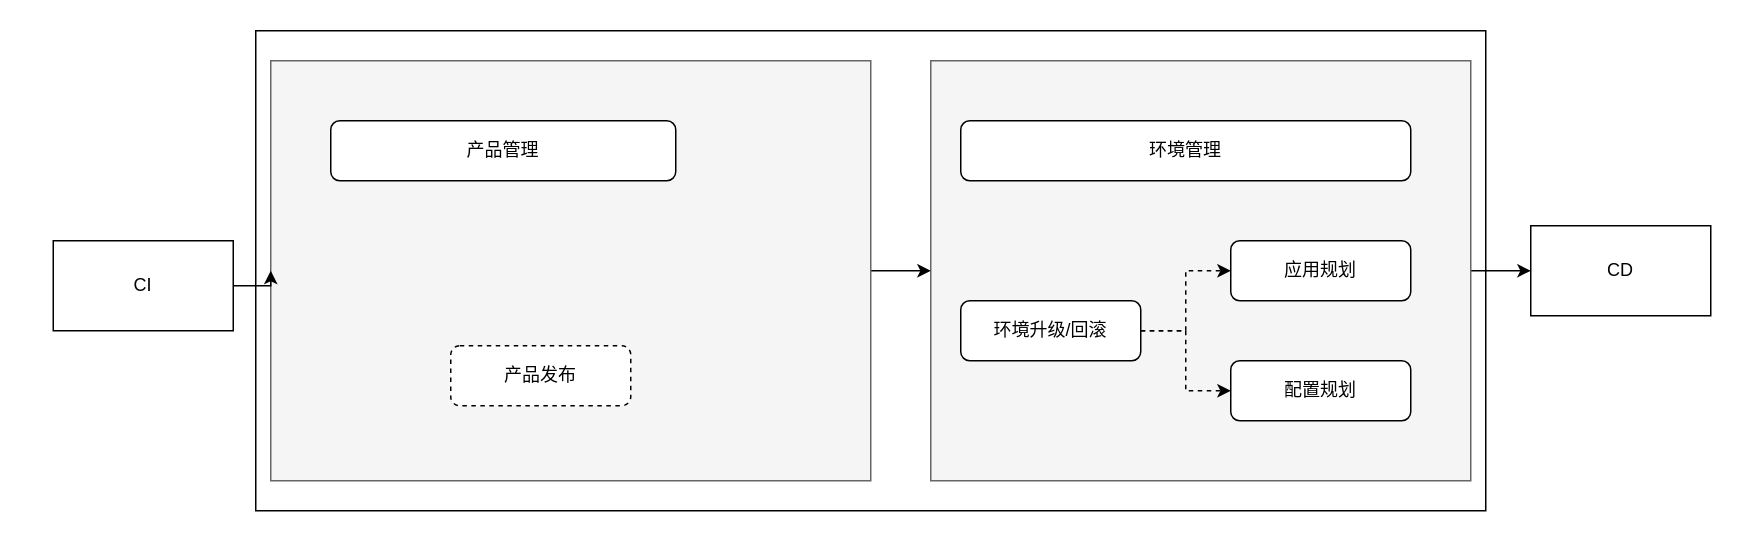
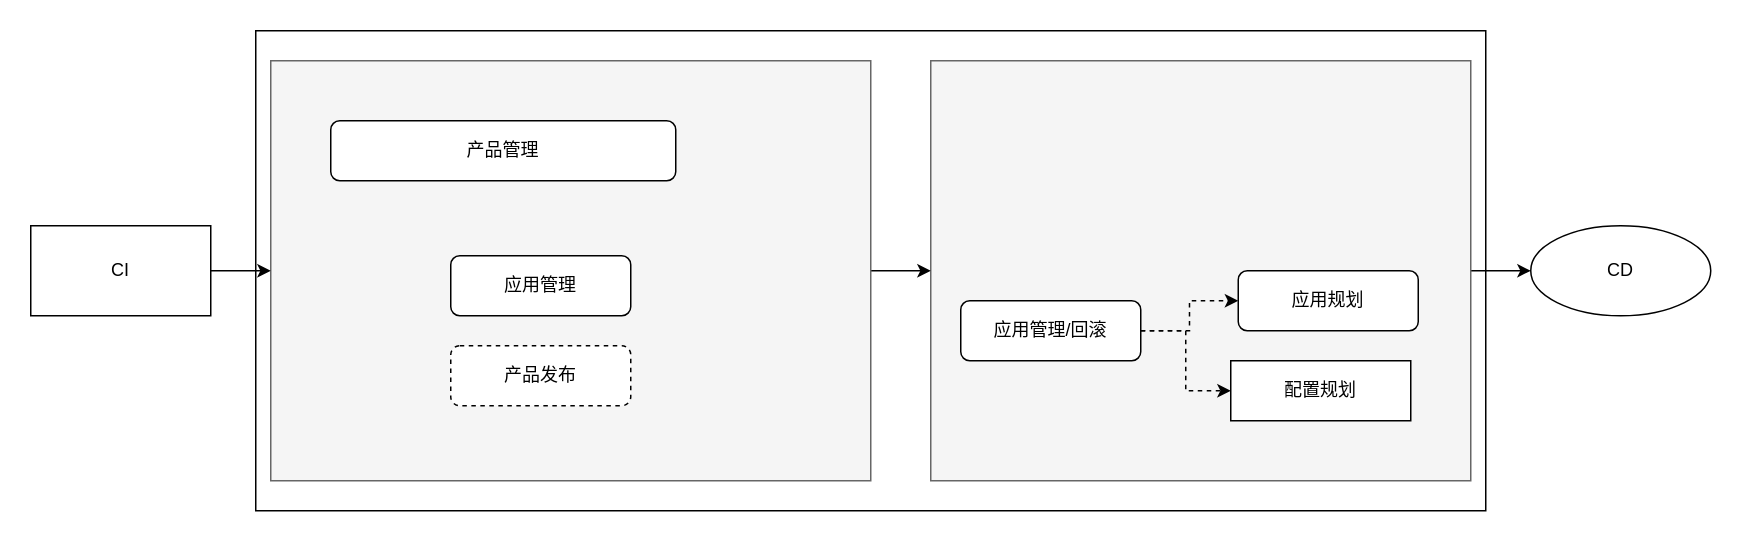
(1186, 151) -> none
(1321, 271) -> (1328, 301)
(1621, 271) -> (1621, 271)
(143, 286) -> (121, 271)
none -> (541, 286)
(1051, 331) -> (1051, 331)
(1321, 391) -> (1321, 391)
